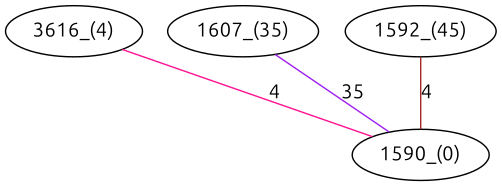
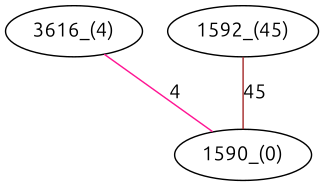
(243, 31) -> none
(427, 93) -> (255, 93)
